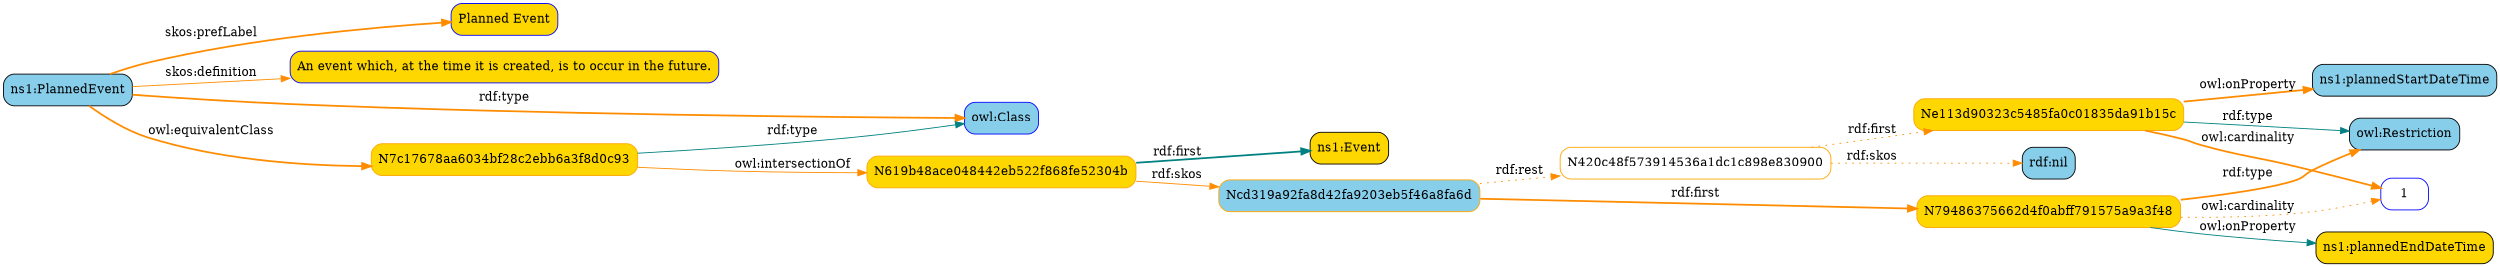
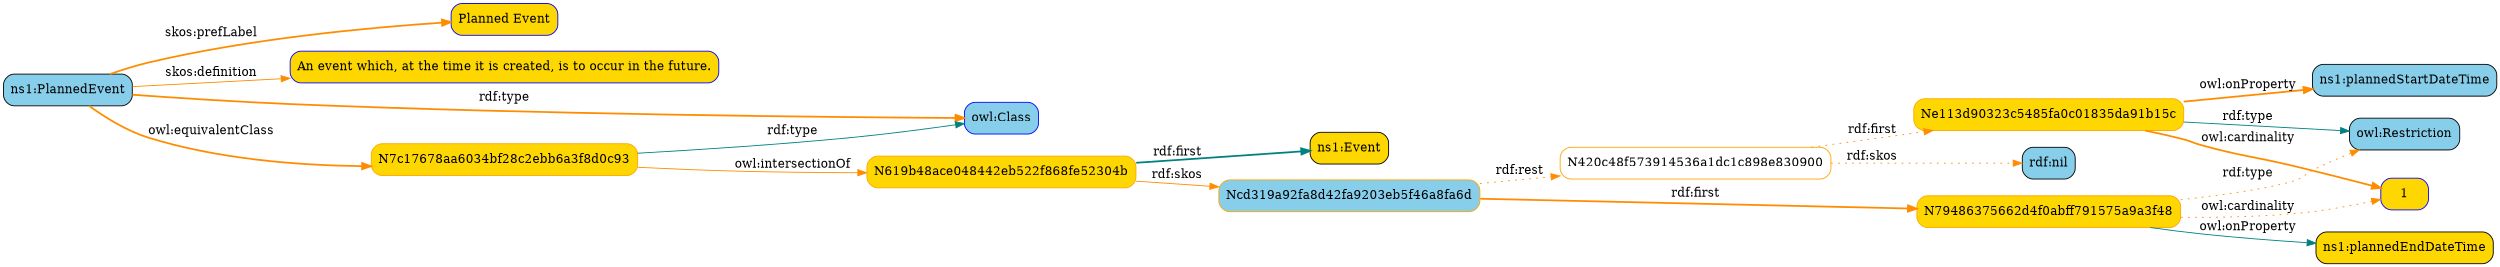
(2269, 187) -> (2269, 187)
(2405, 194) -> (2405, 194)
